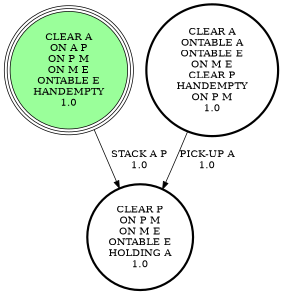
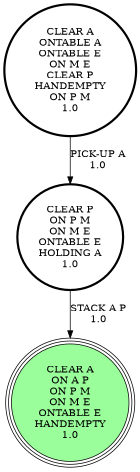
(105, 156) -> (70, 310)
